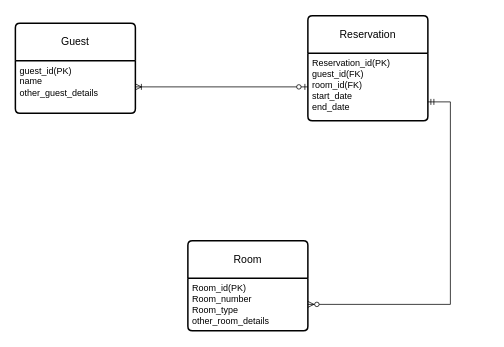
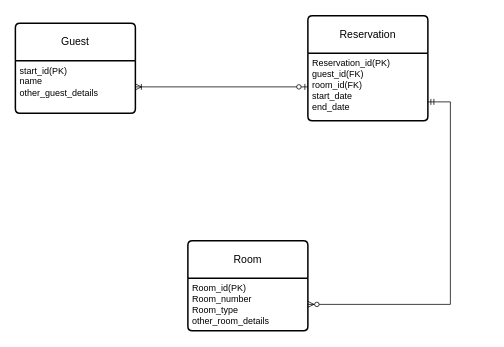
(65, 82) -> (65, 82)
